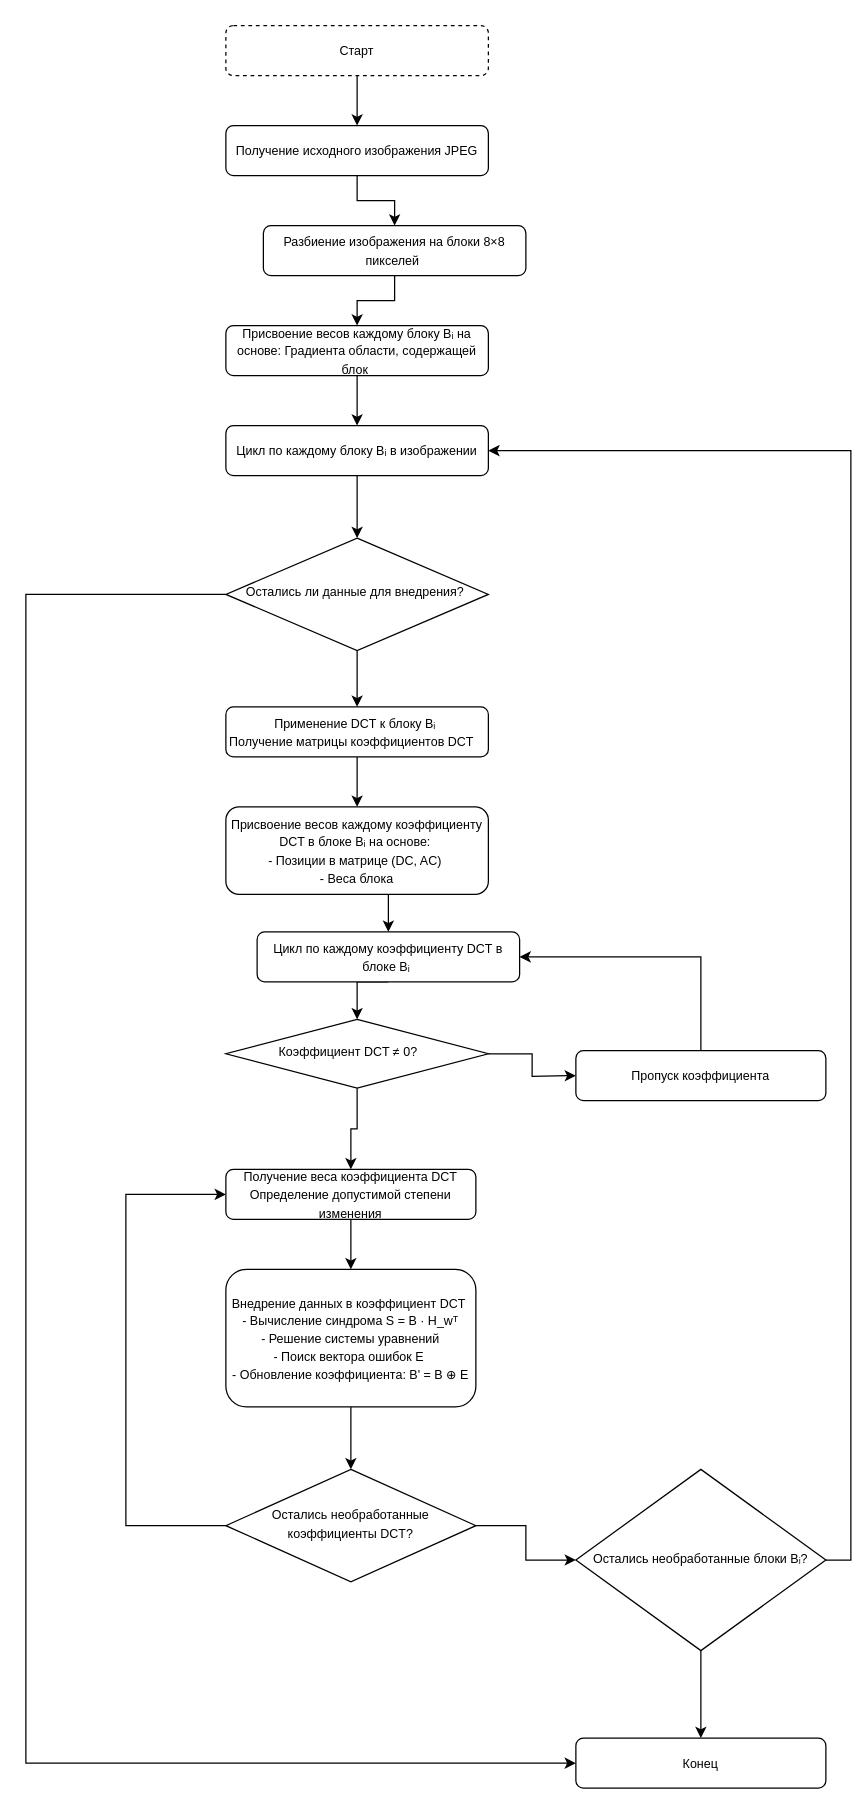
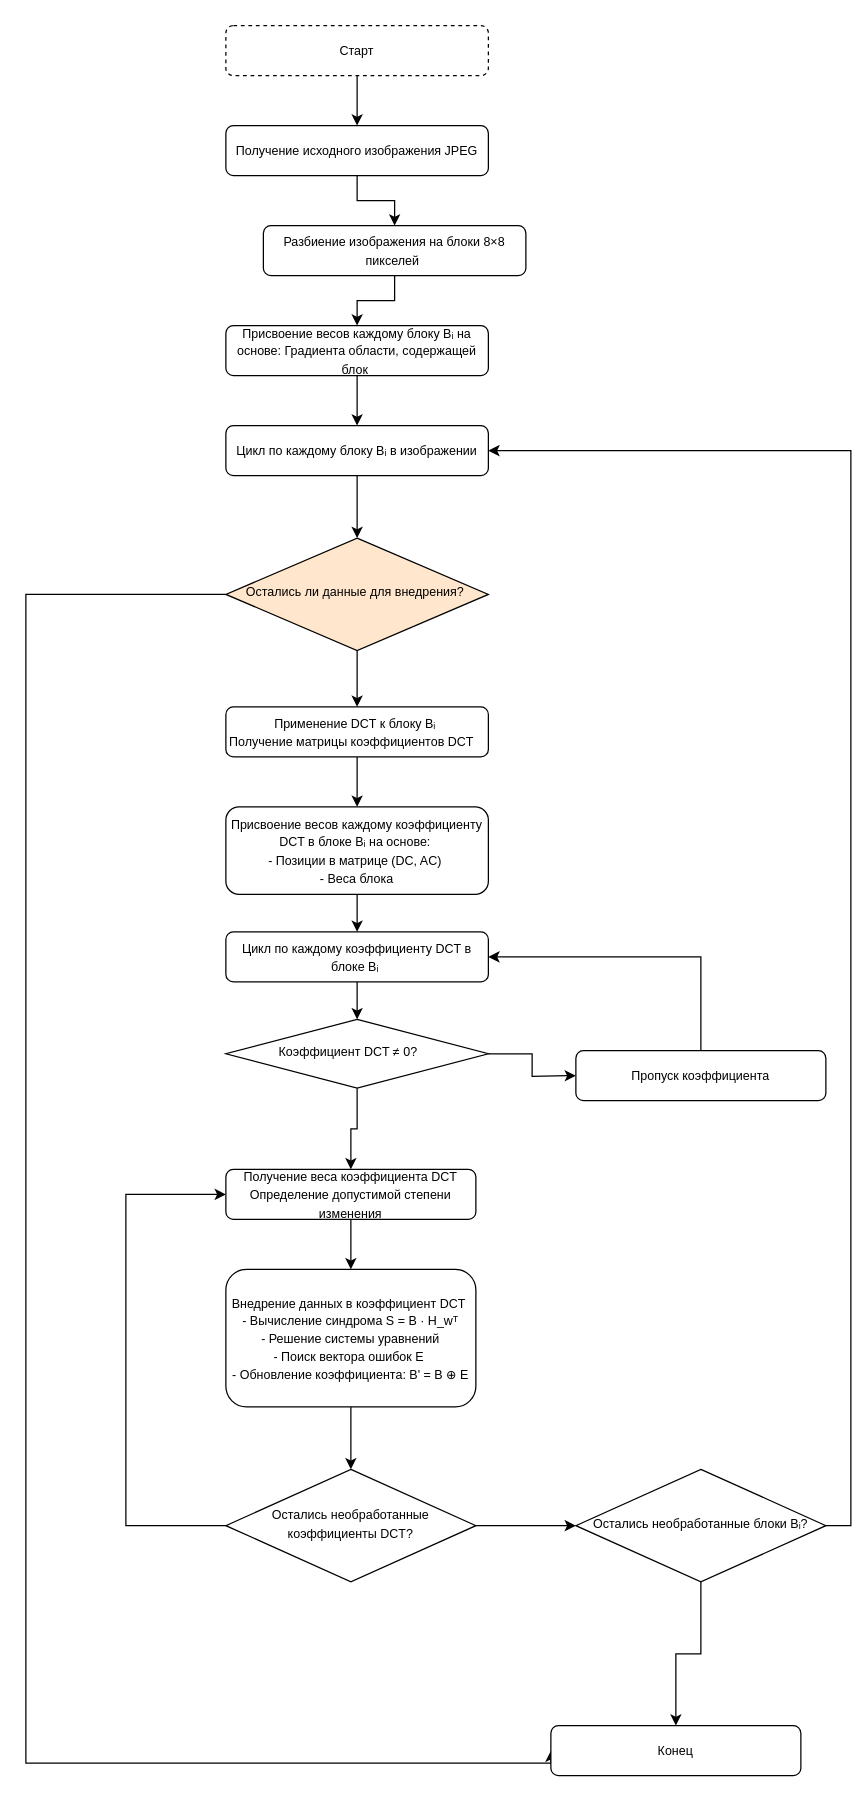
(357, 594) -> (357, 594)
(388, 957) -> (357, 957)
(701, 1560) -> (701, 1526)
(701, 1763) -> (676, 1751)
